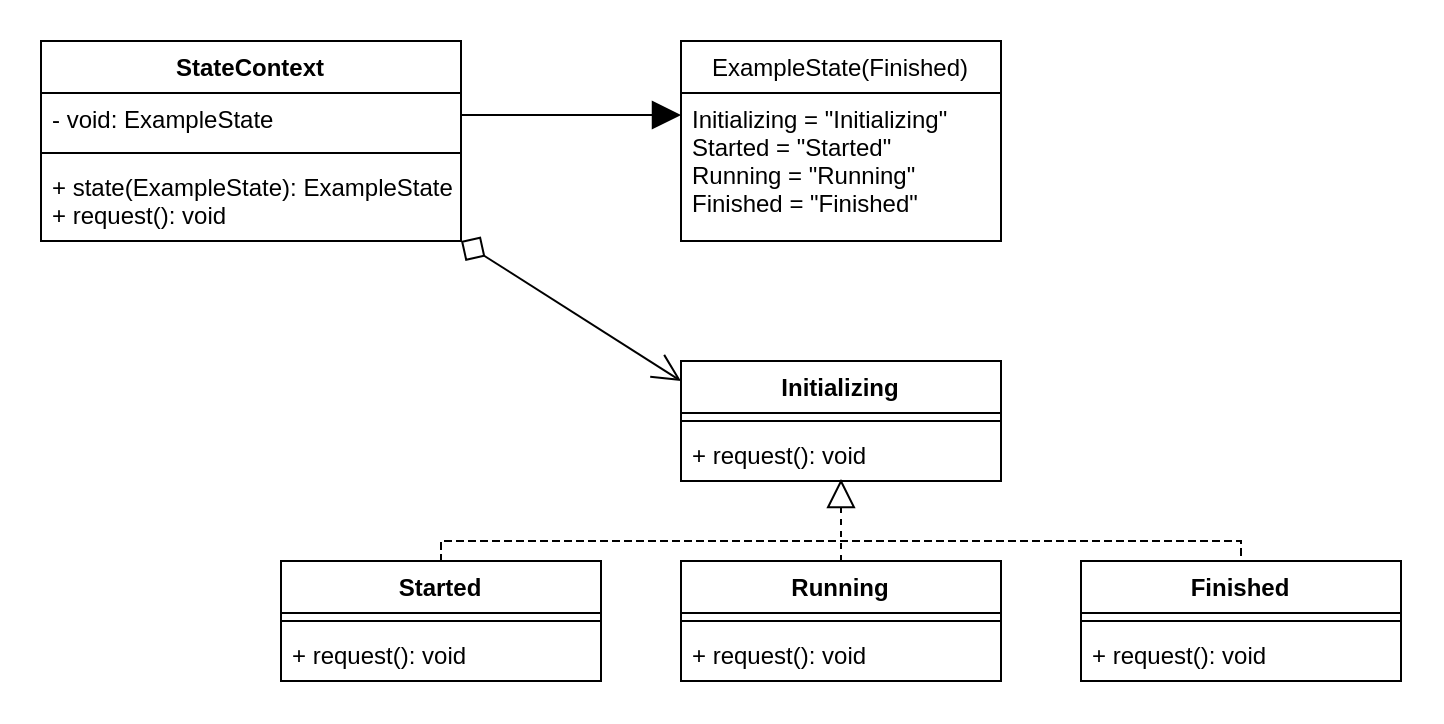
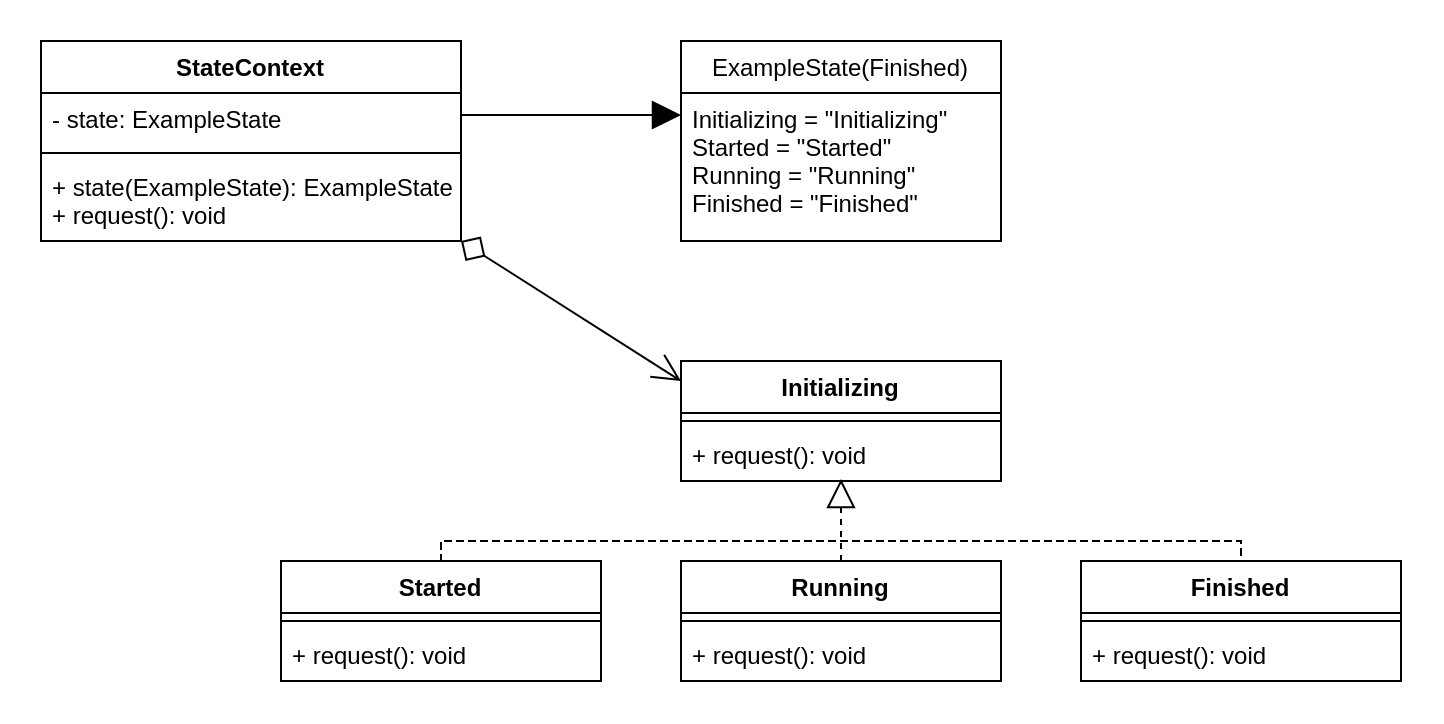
(171, 120) -> (181, 120)
